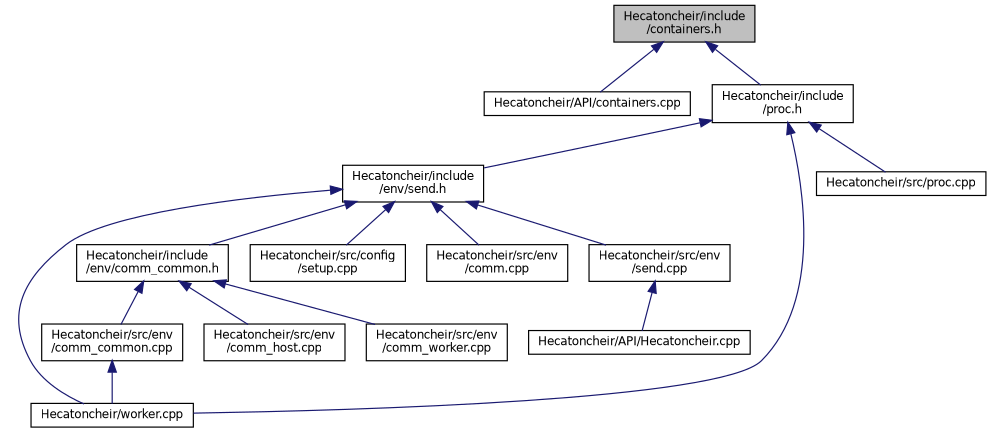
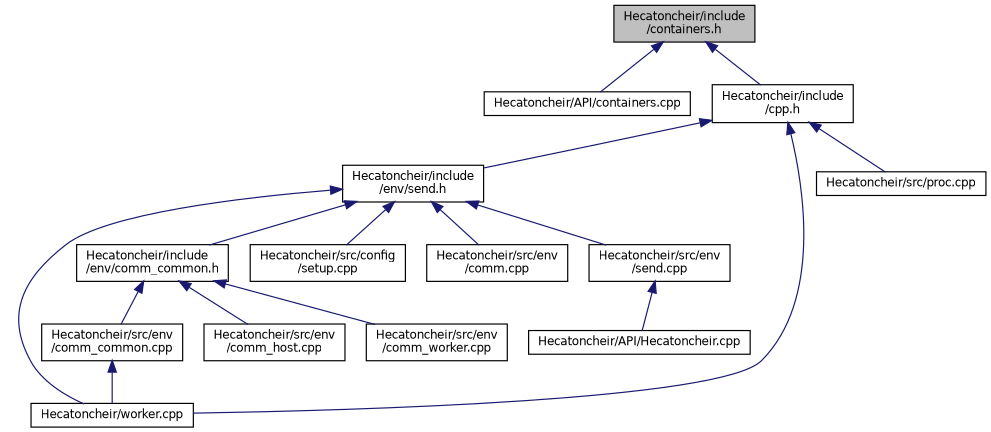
(783, 104) -> (783, 104)
